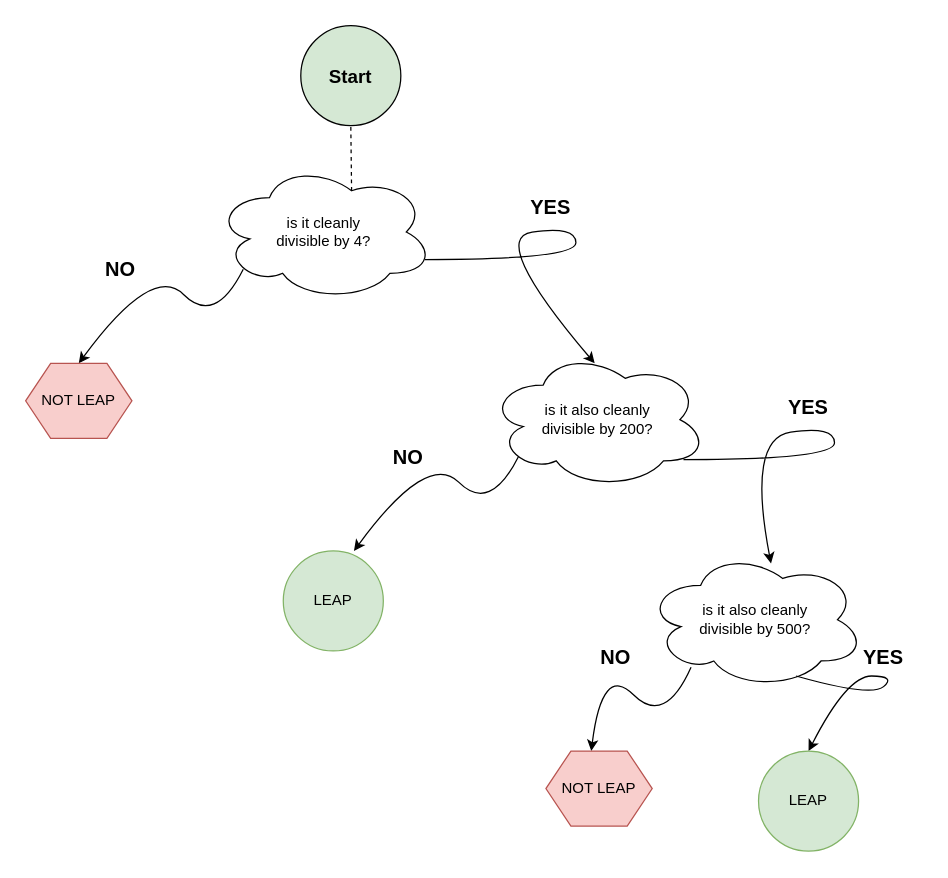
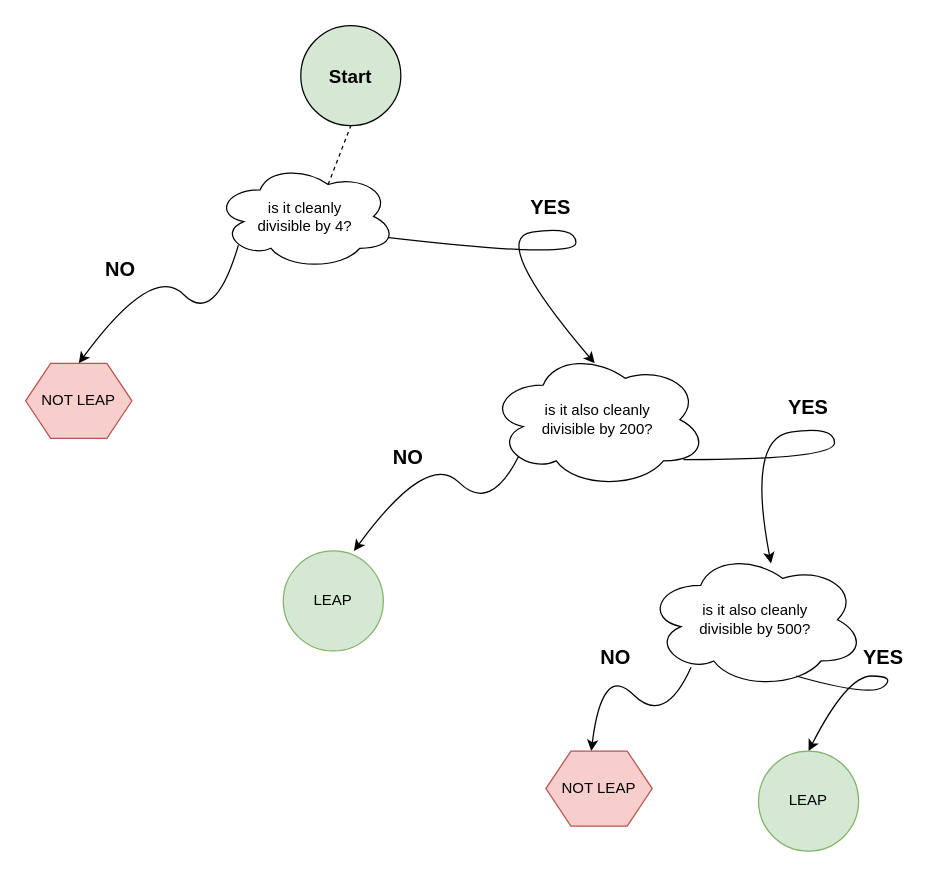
(324, 232) -> (305, 216)
